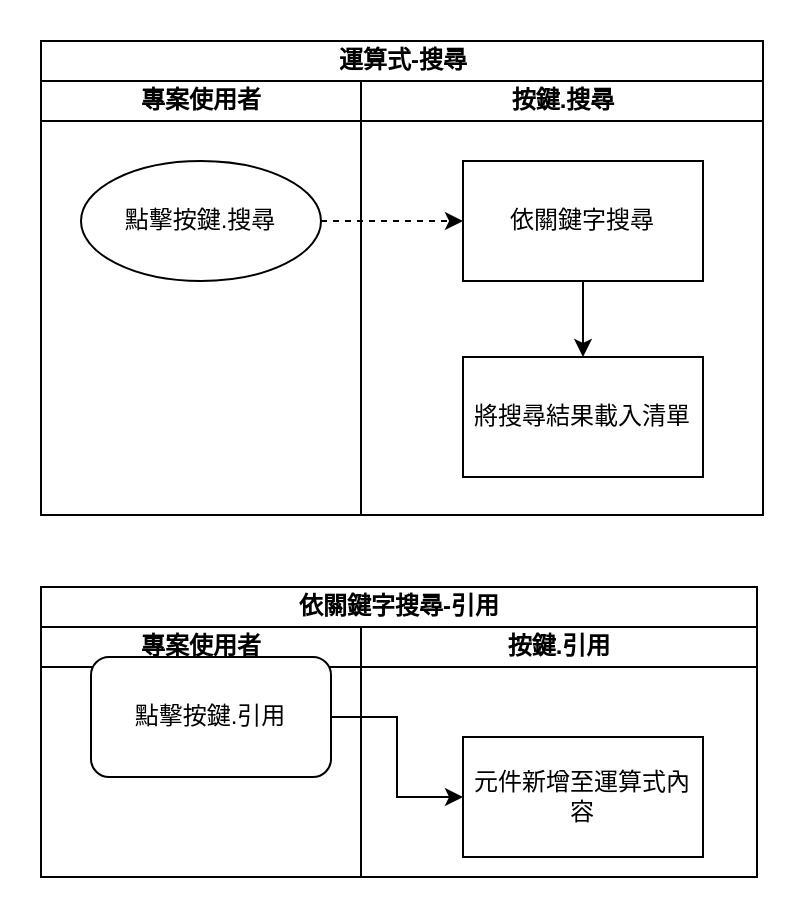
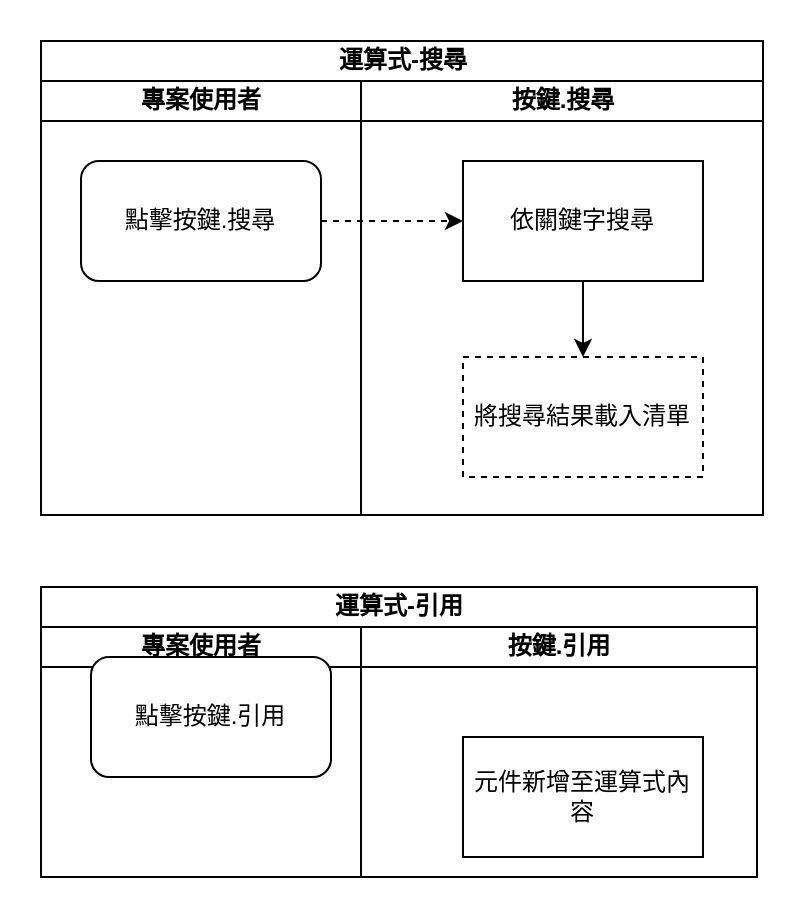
(201, 221) -> (201, 221)
(583, 417) -> (583, 417)
(400, 607) -> (400, 607)
(397, 767) -> none
